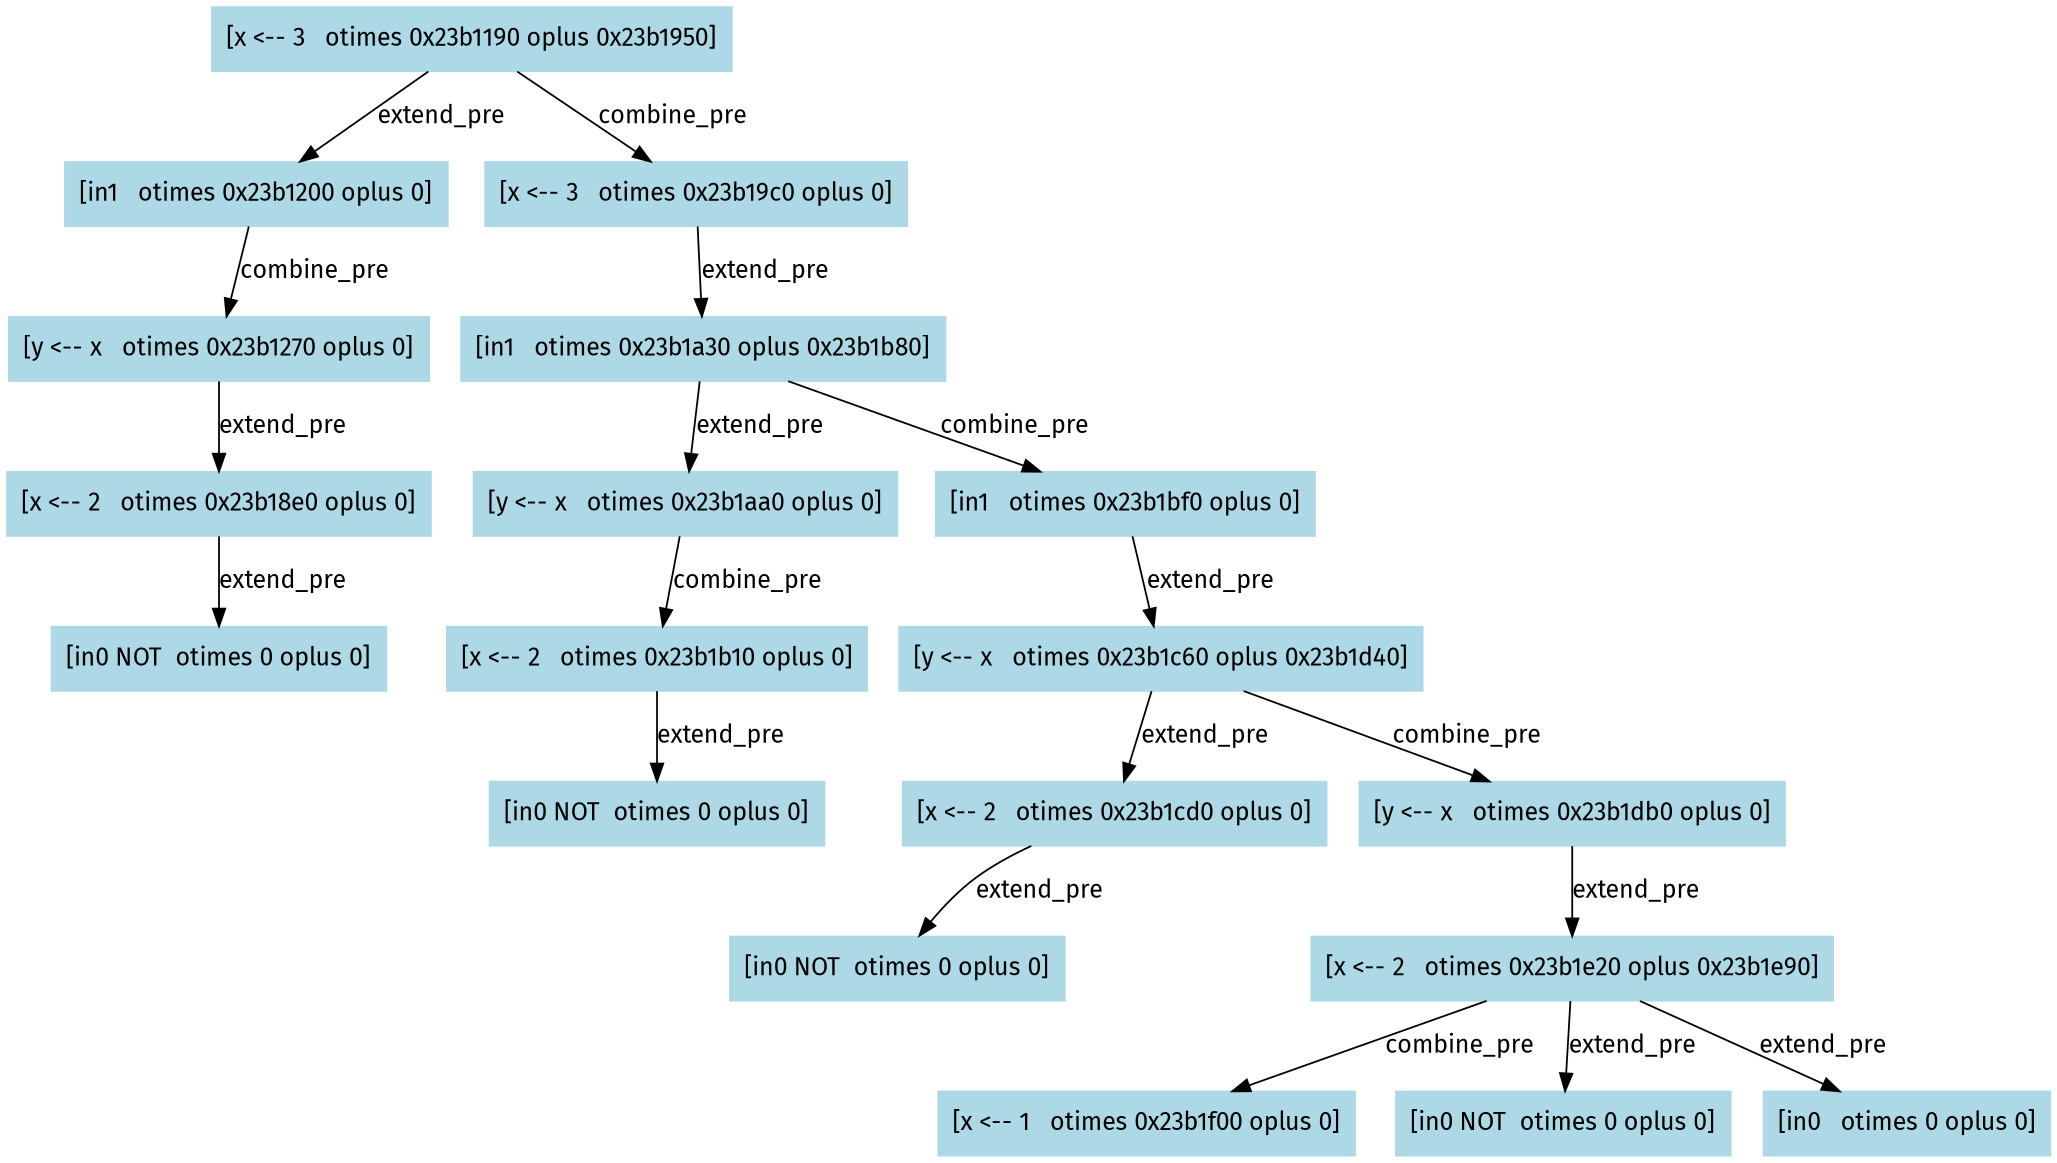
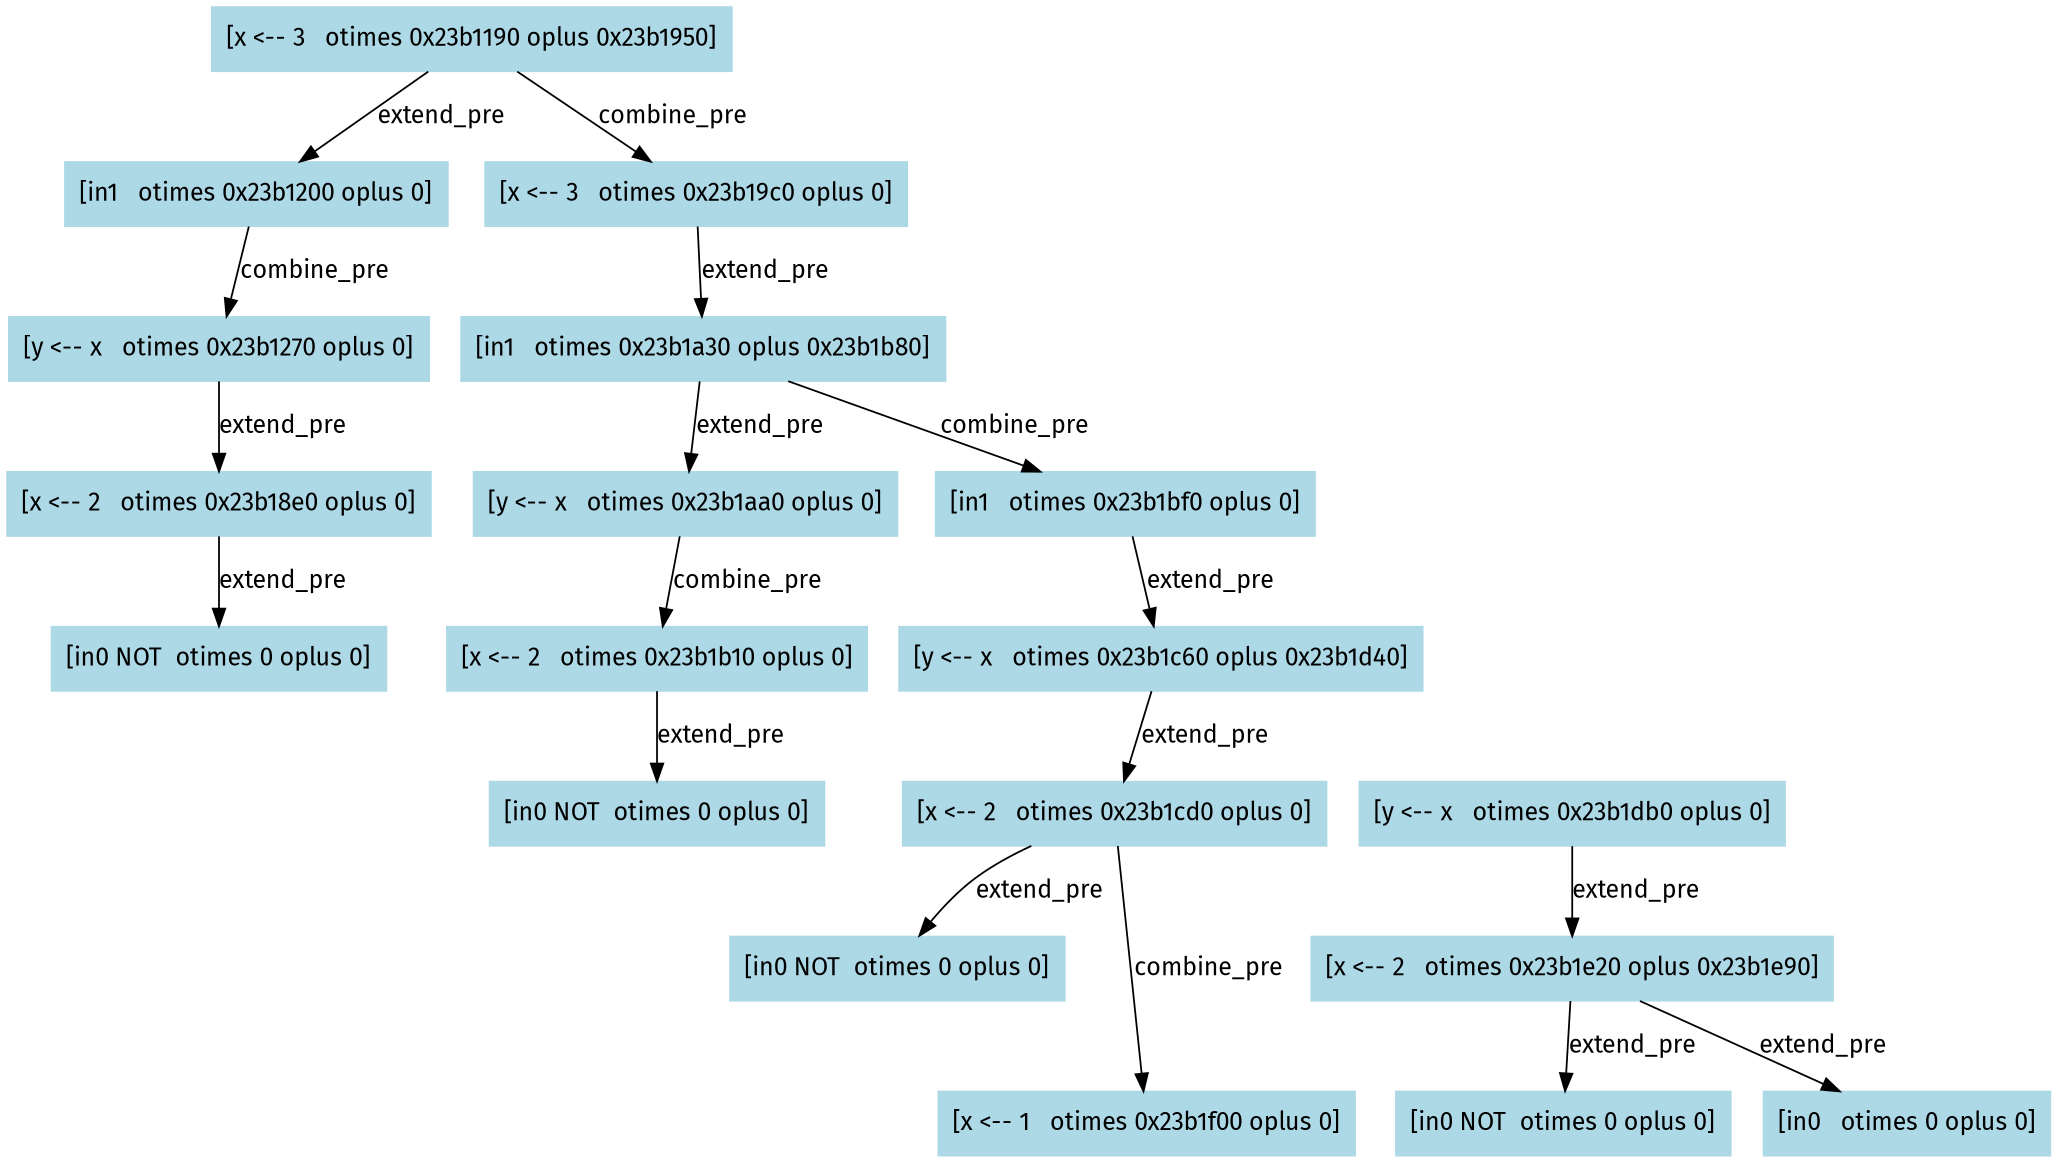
(1358, 733) -> none
(1368, 1043) -> (1130, 960)
